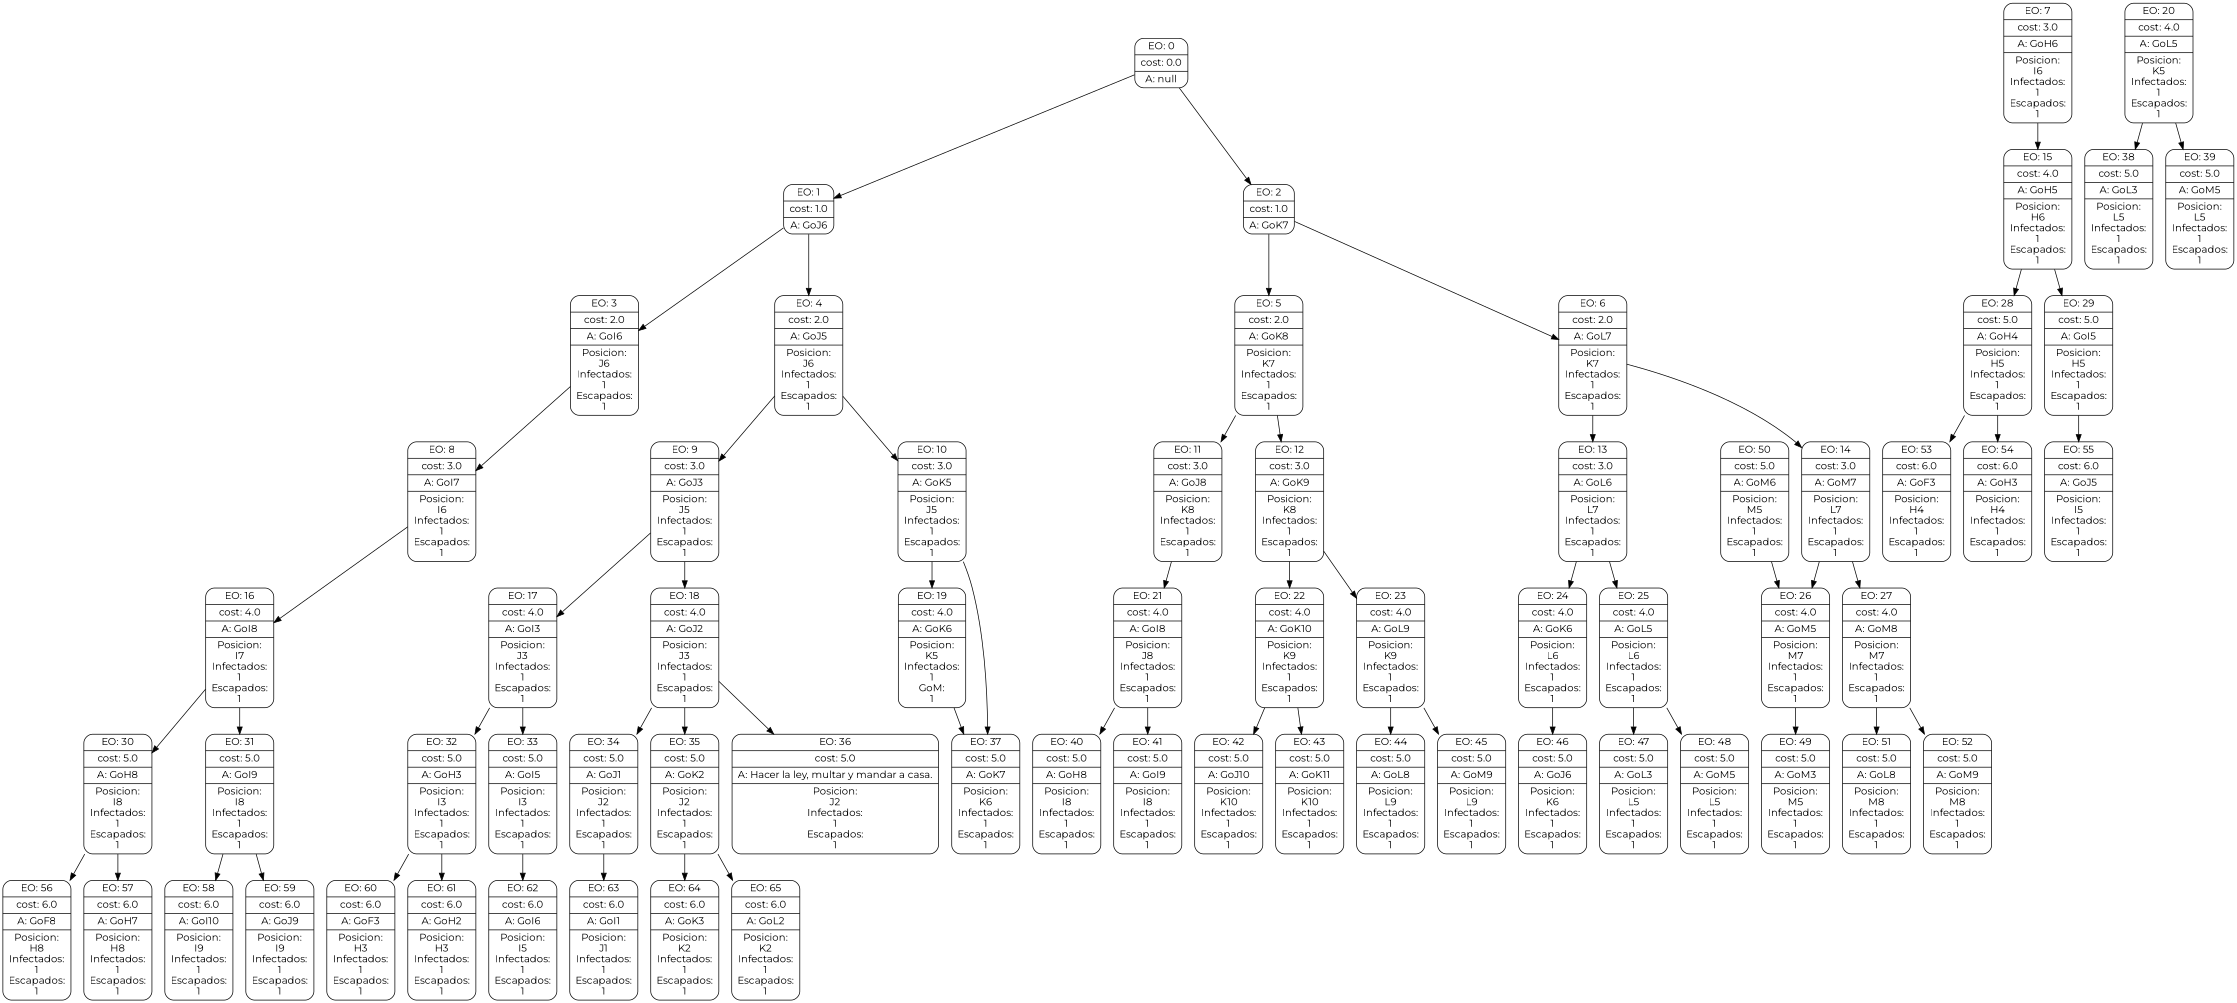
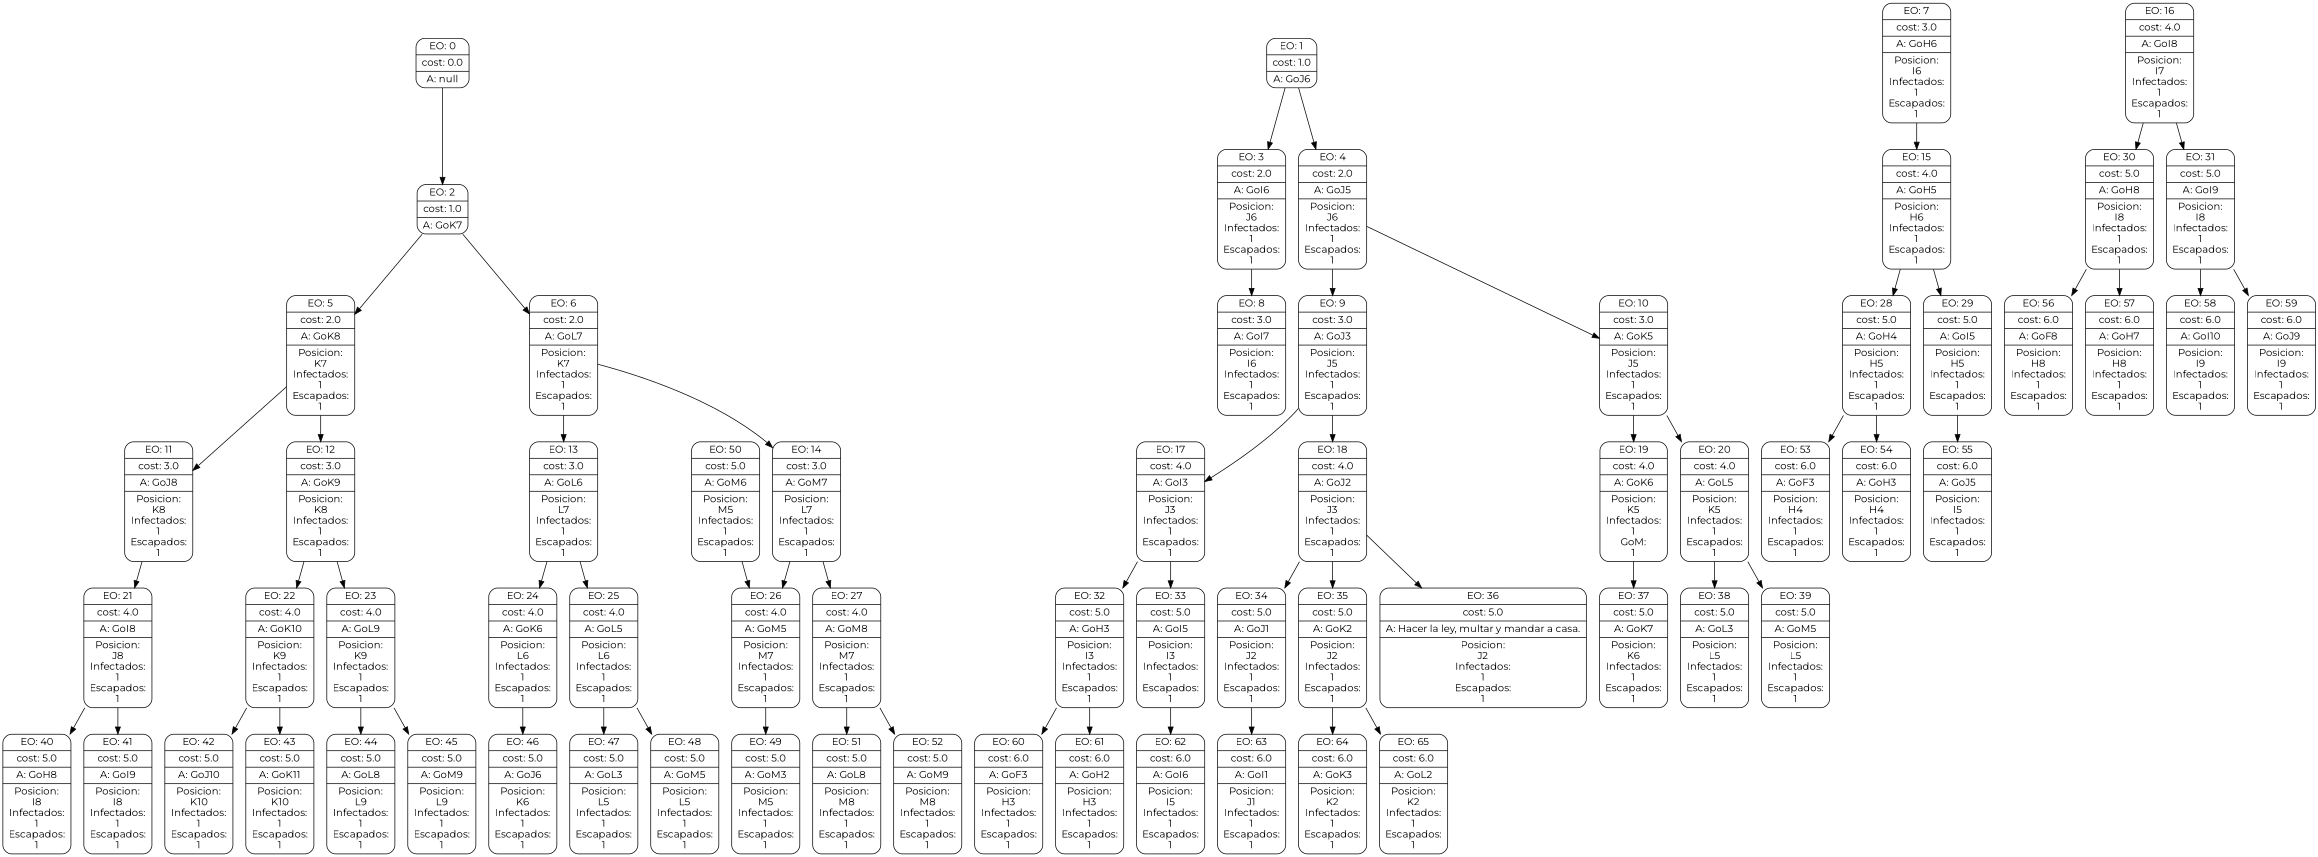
(988, 135) -> none
(344, 573) -> none
(982, 643) -> (1672, 425)
